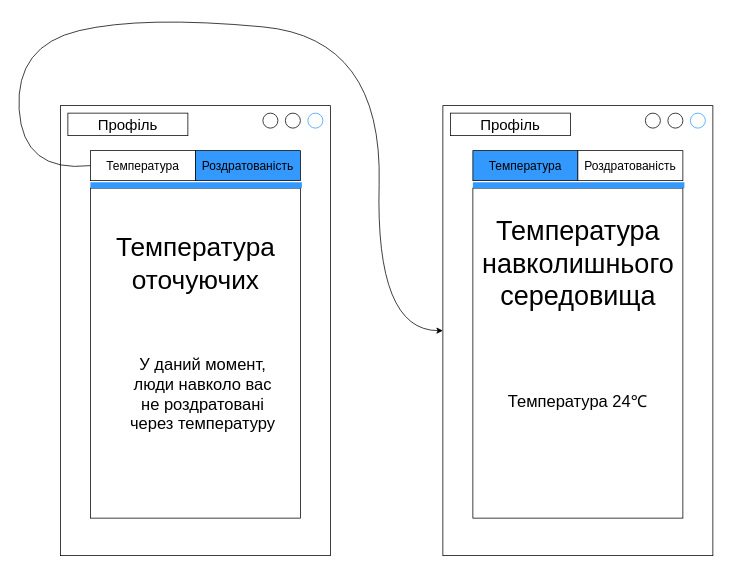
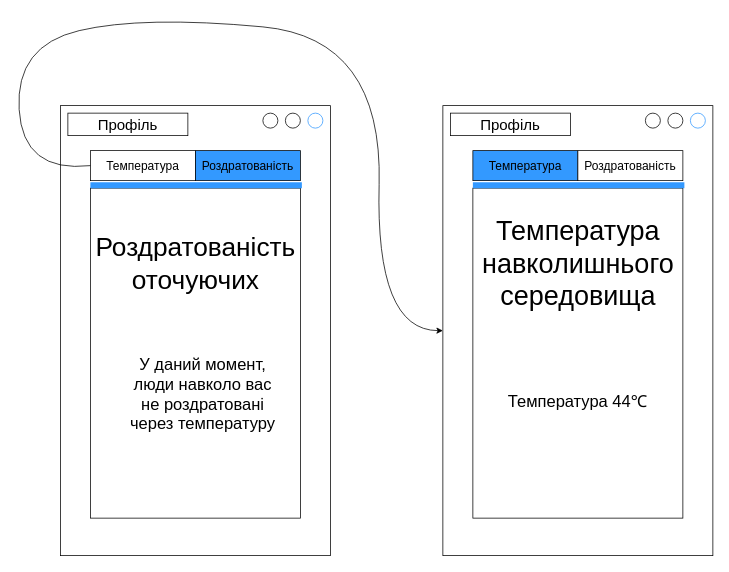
(196, 263) -> (196, 263)
(578, 402) -> (578, 402)
